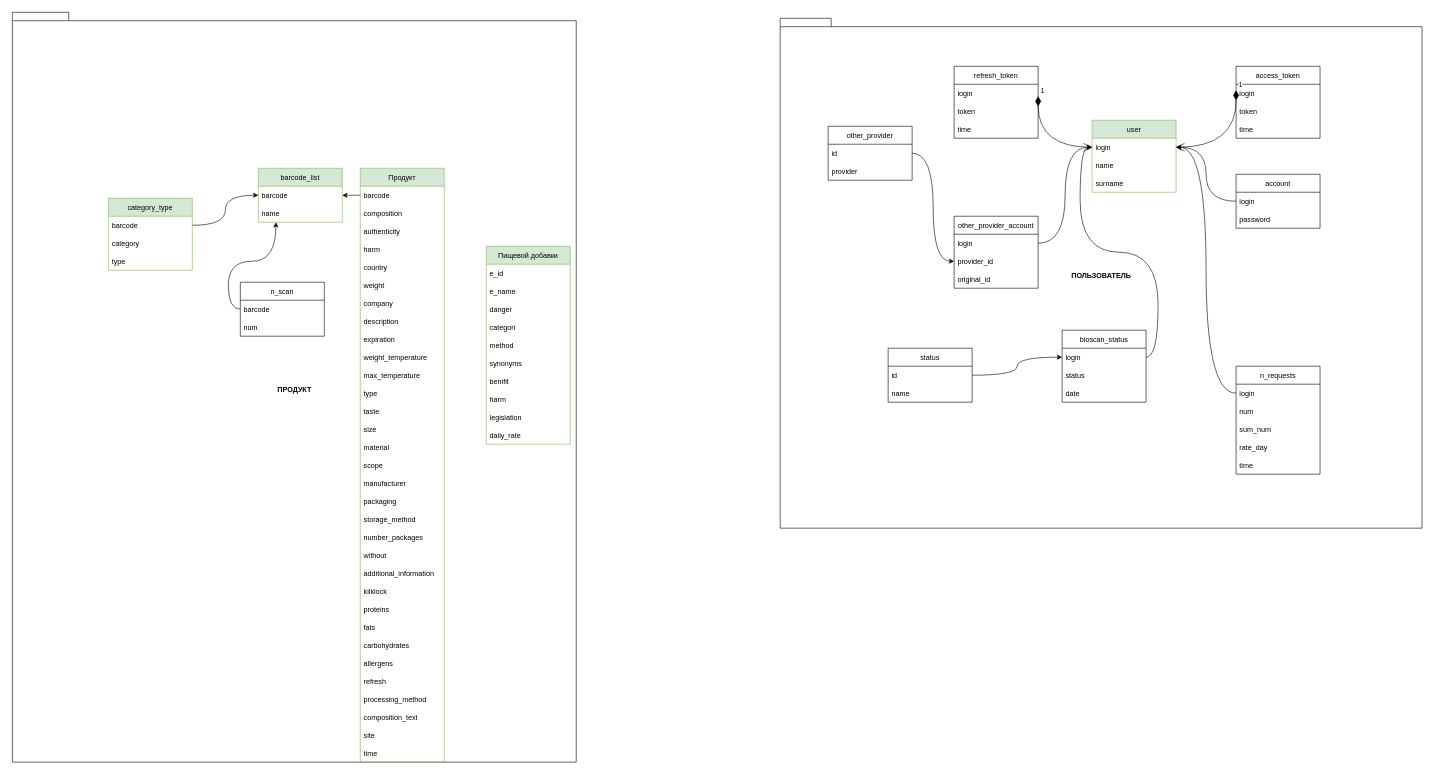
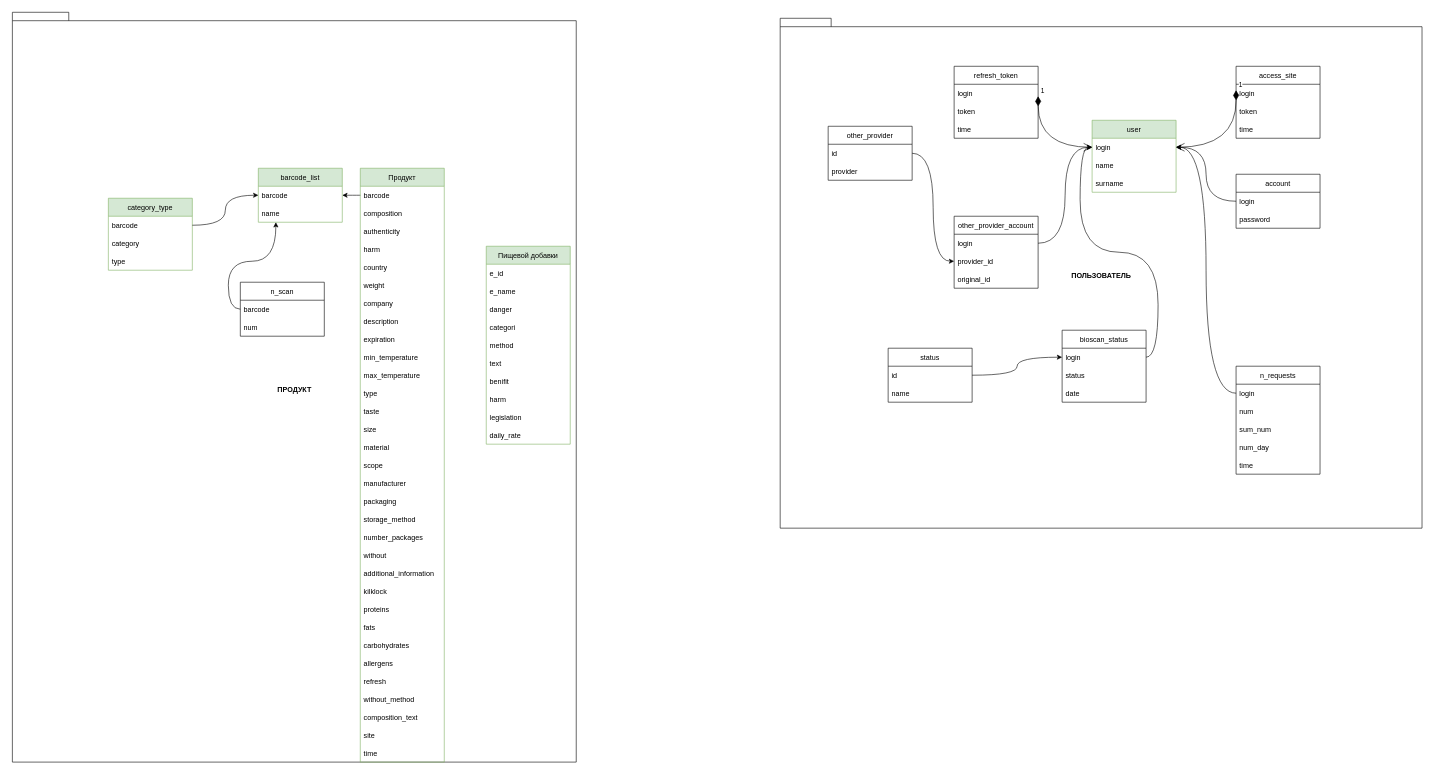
(1278, 76) -> (1278, 76)
(399, 358) -> (393, 358)
(506, 364) -> (498, 364)
(1256, 448) -> (1254, 448)
(397, 700) -> (391, 700)
